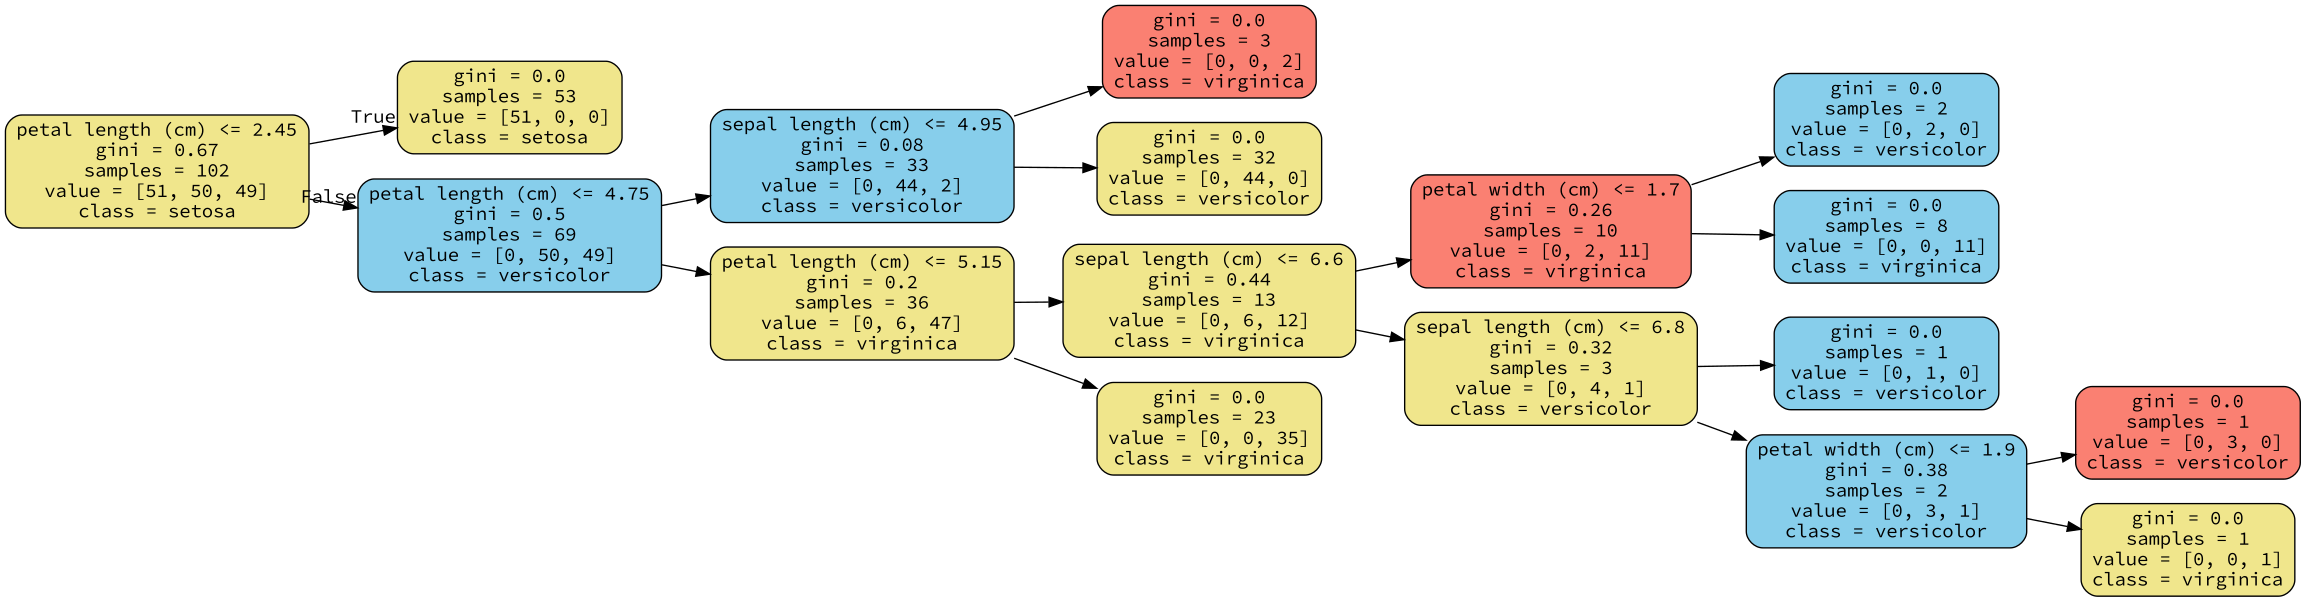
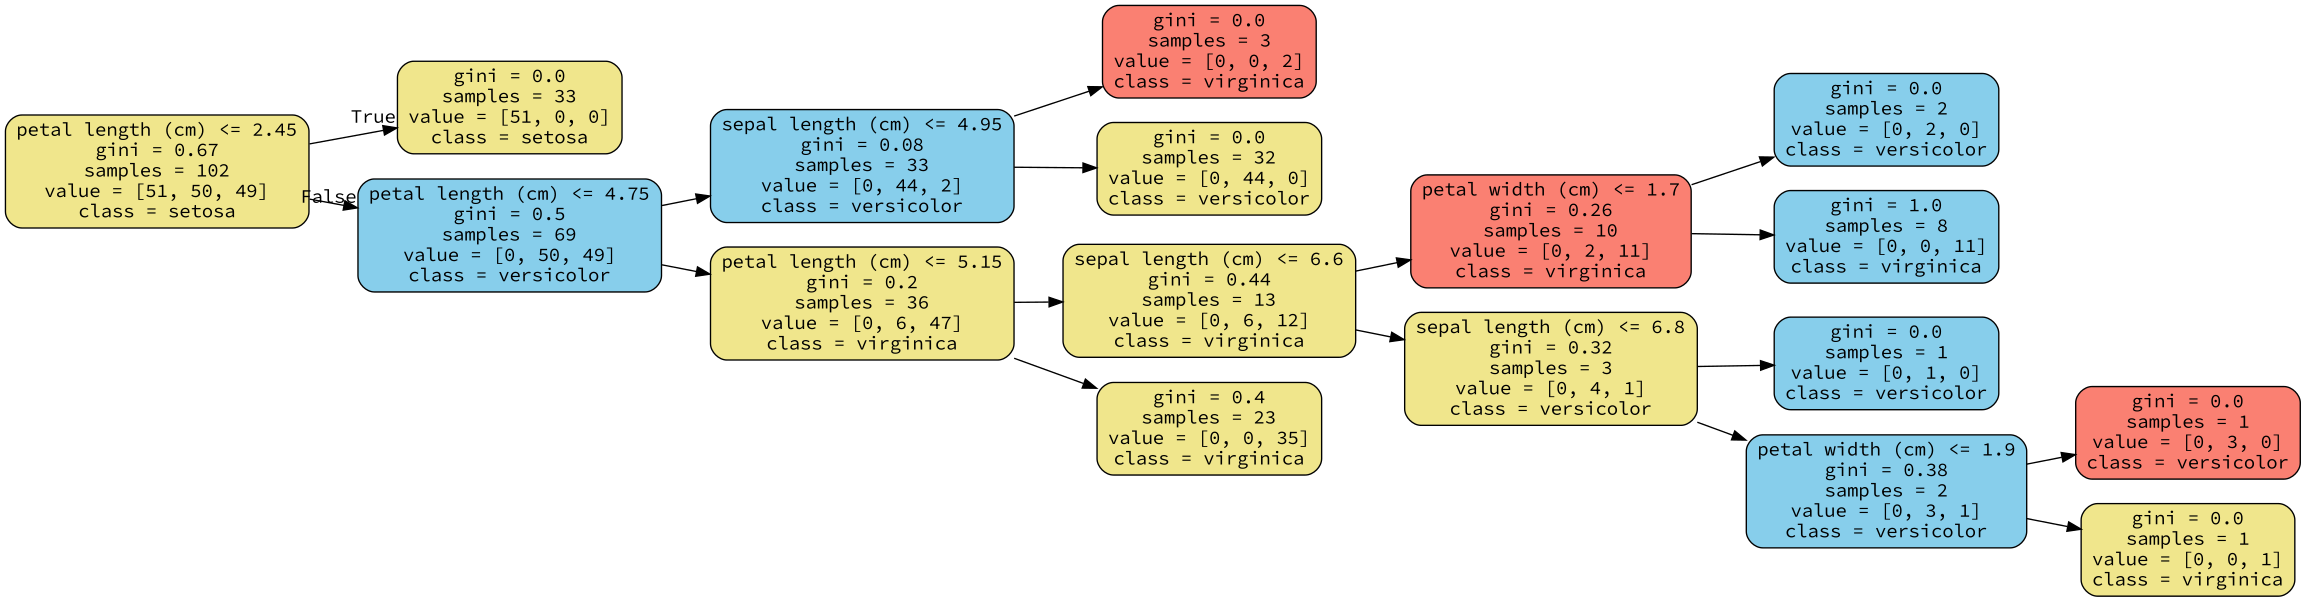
(510, 108) -> (510, 108)
(1886, 237) -> (1886, 237)
(1209, 429) -> (1209, 429)
